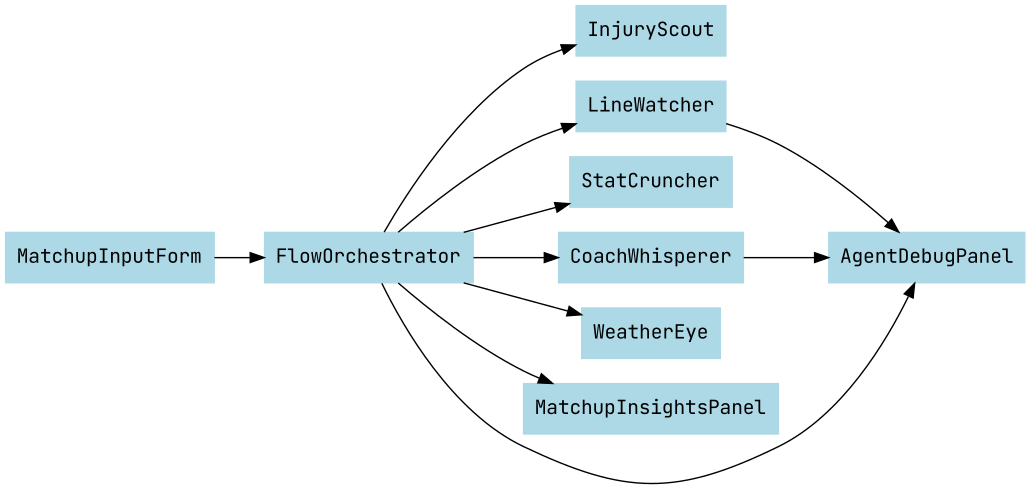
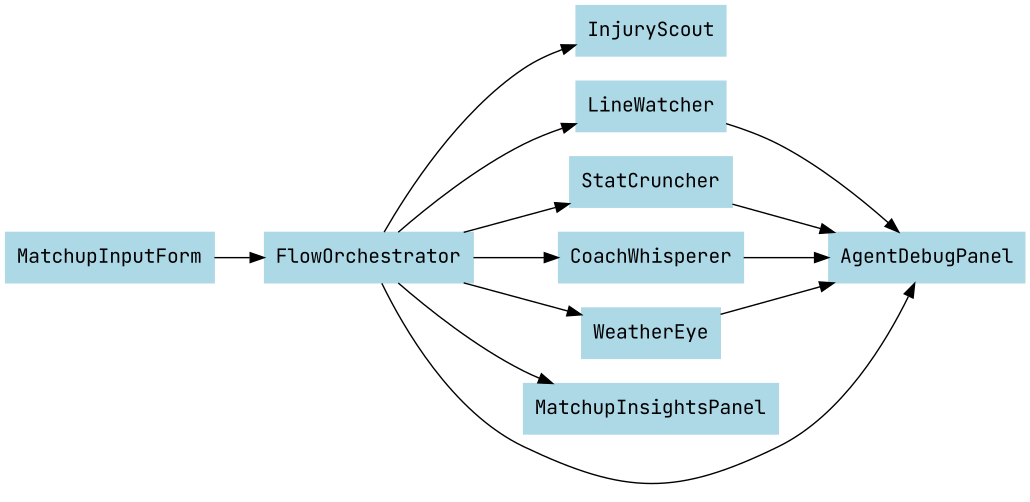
none -> (777, 216)
none -> (770, 301)
